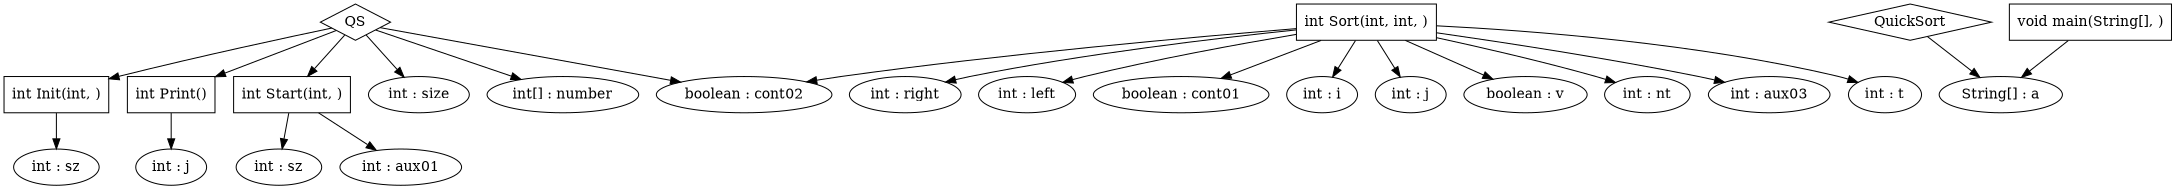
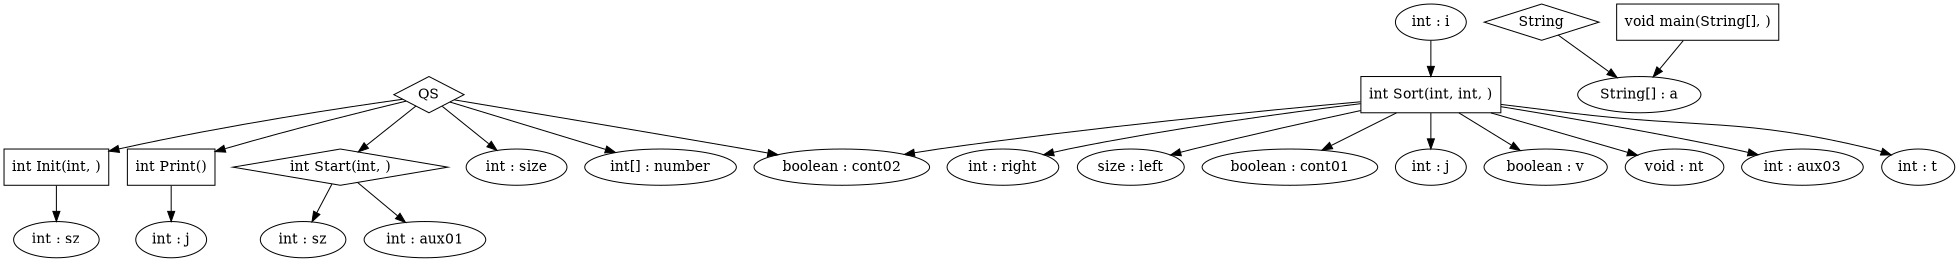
(1910, 22) -> (1542, 22)
(1347, 54) -> (1431, 53)
(292, 95) -> (340, 167)
(1027, 95) -> (1131, 167)
(1647, 95) -> (1675, 167)
